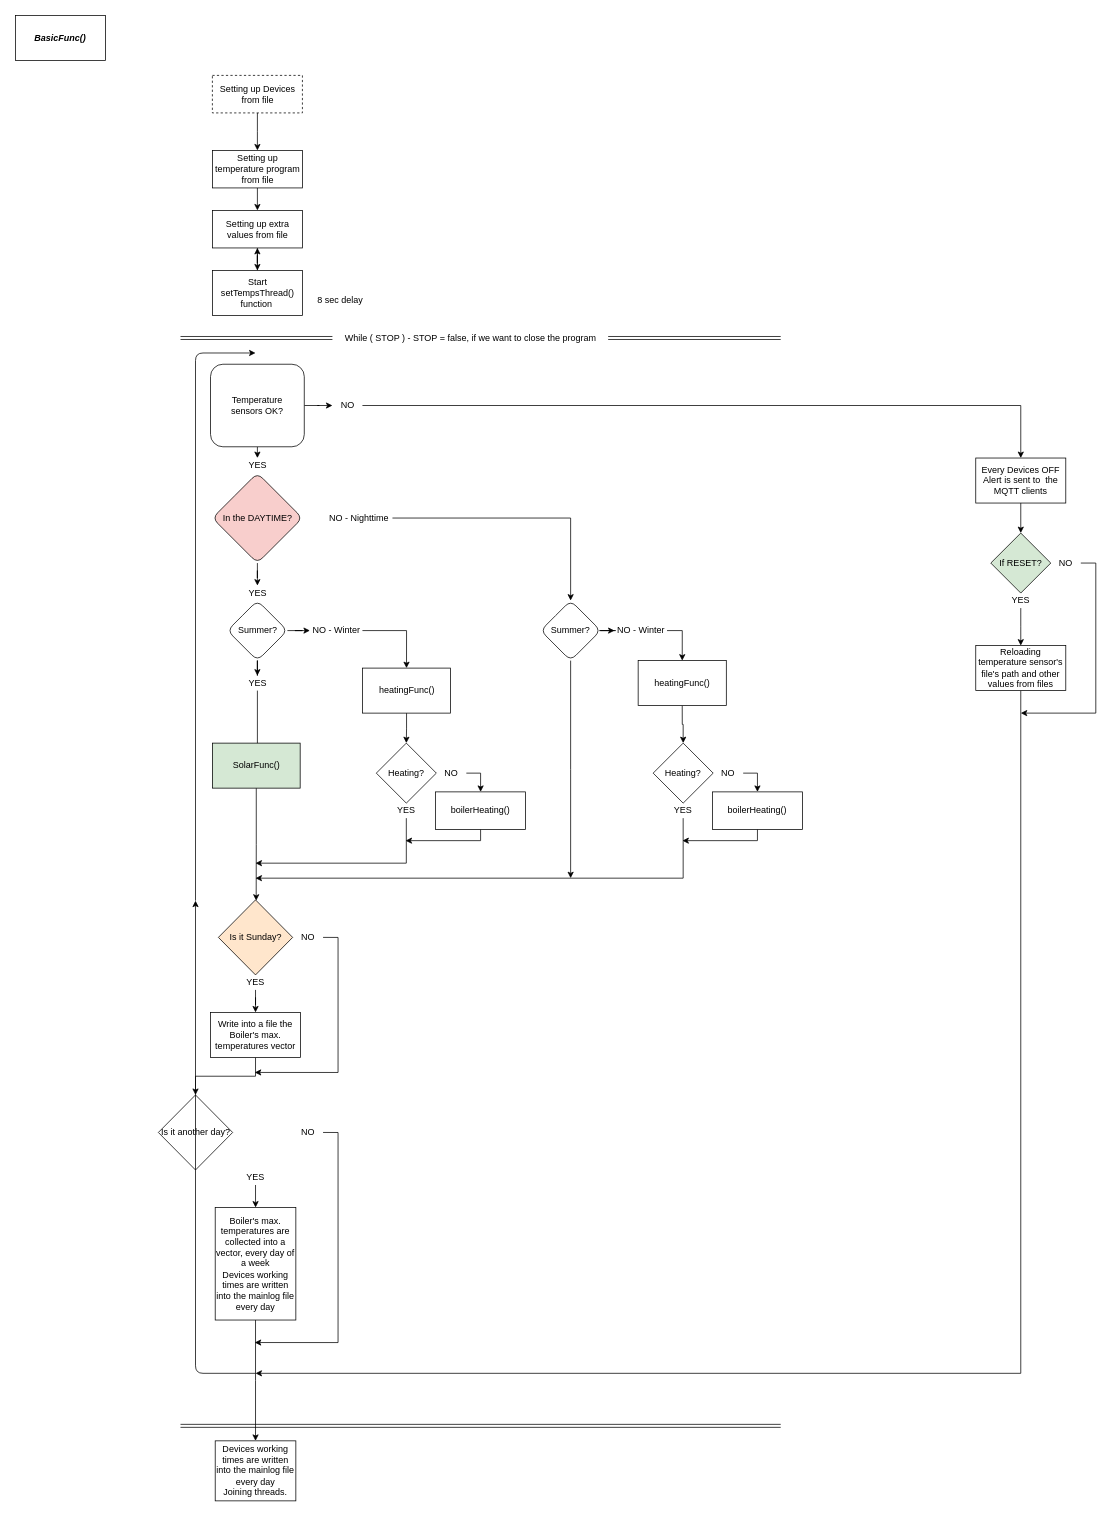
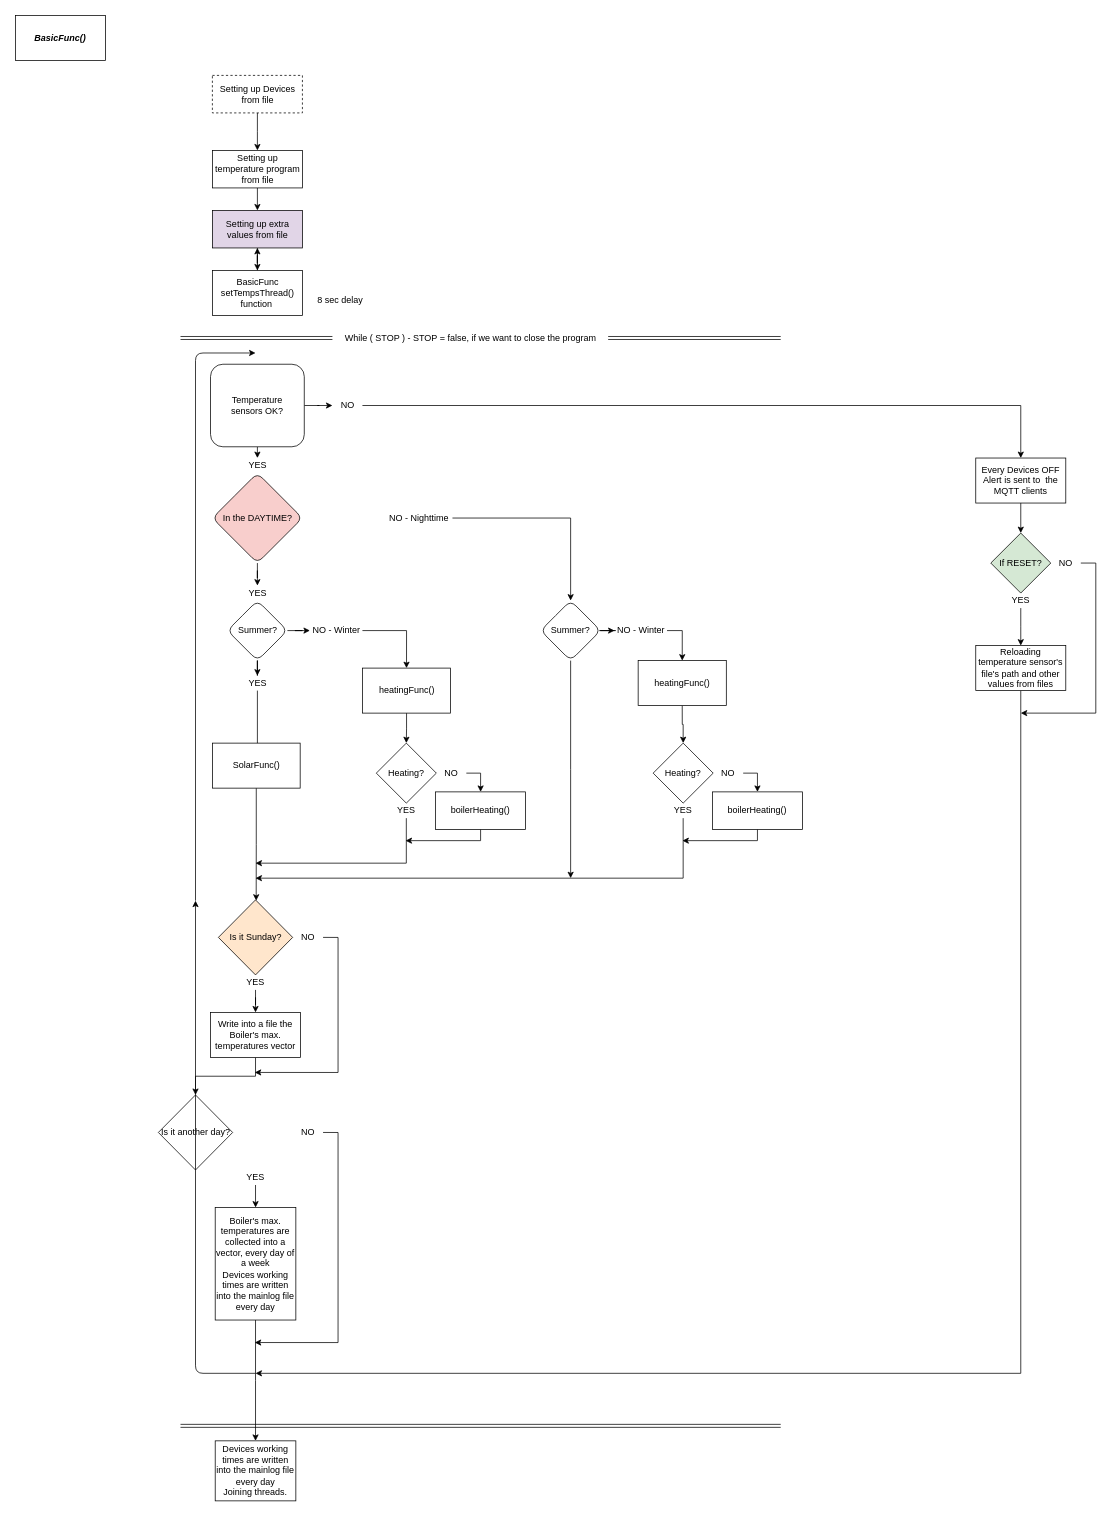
(257, 229) -> (257, 229)
(258, 293) -> (258, 293)
(359, 518) -> (419, 518)
(256, 765) -> (256, 765)
